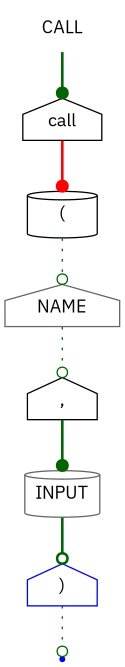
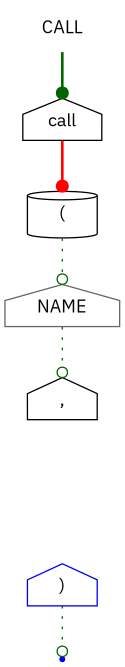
(62, 494) -> none
